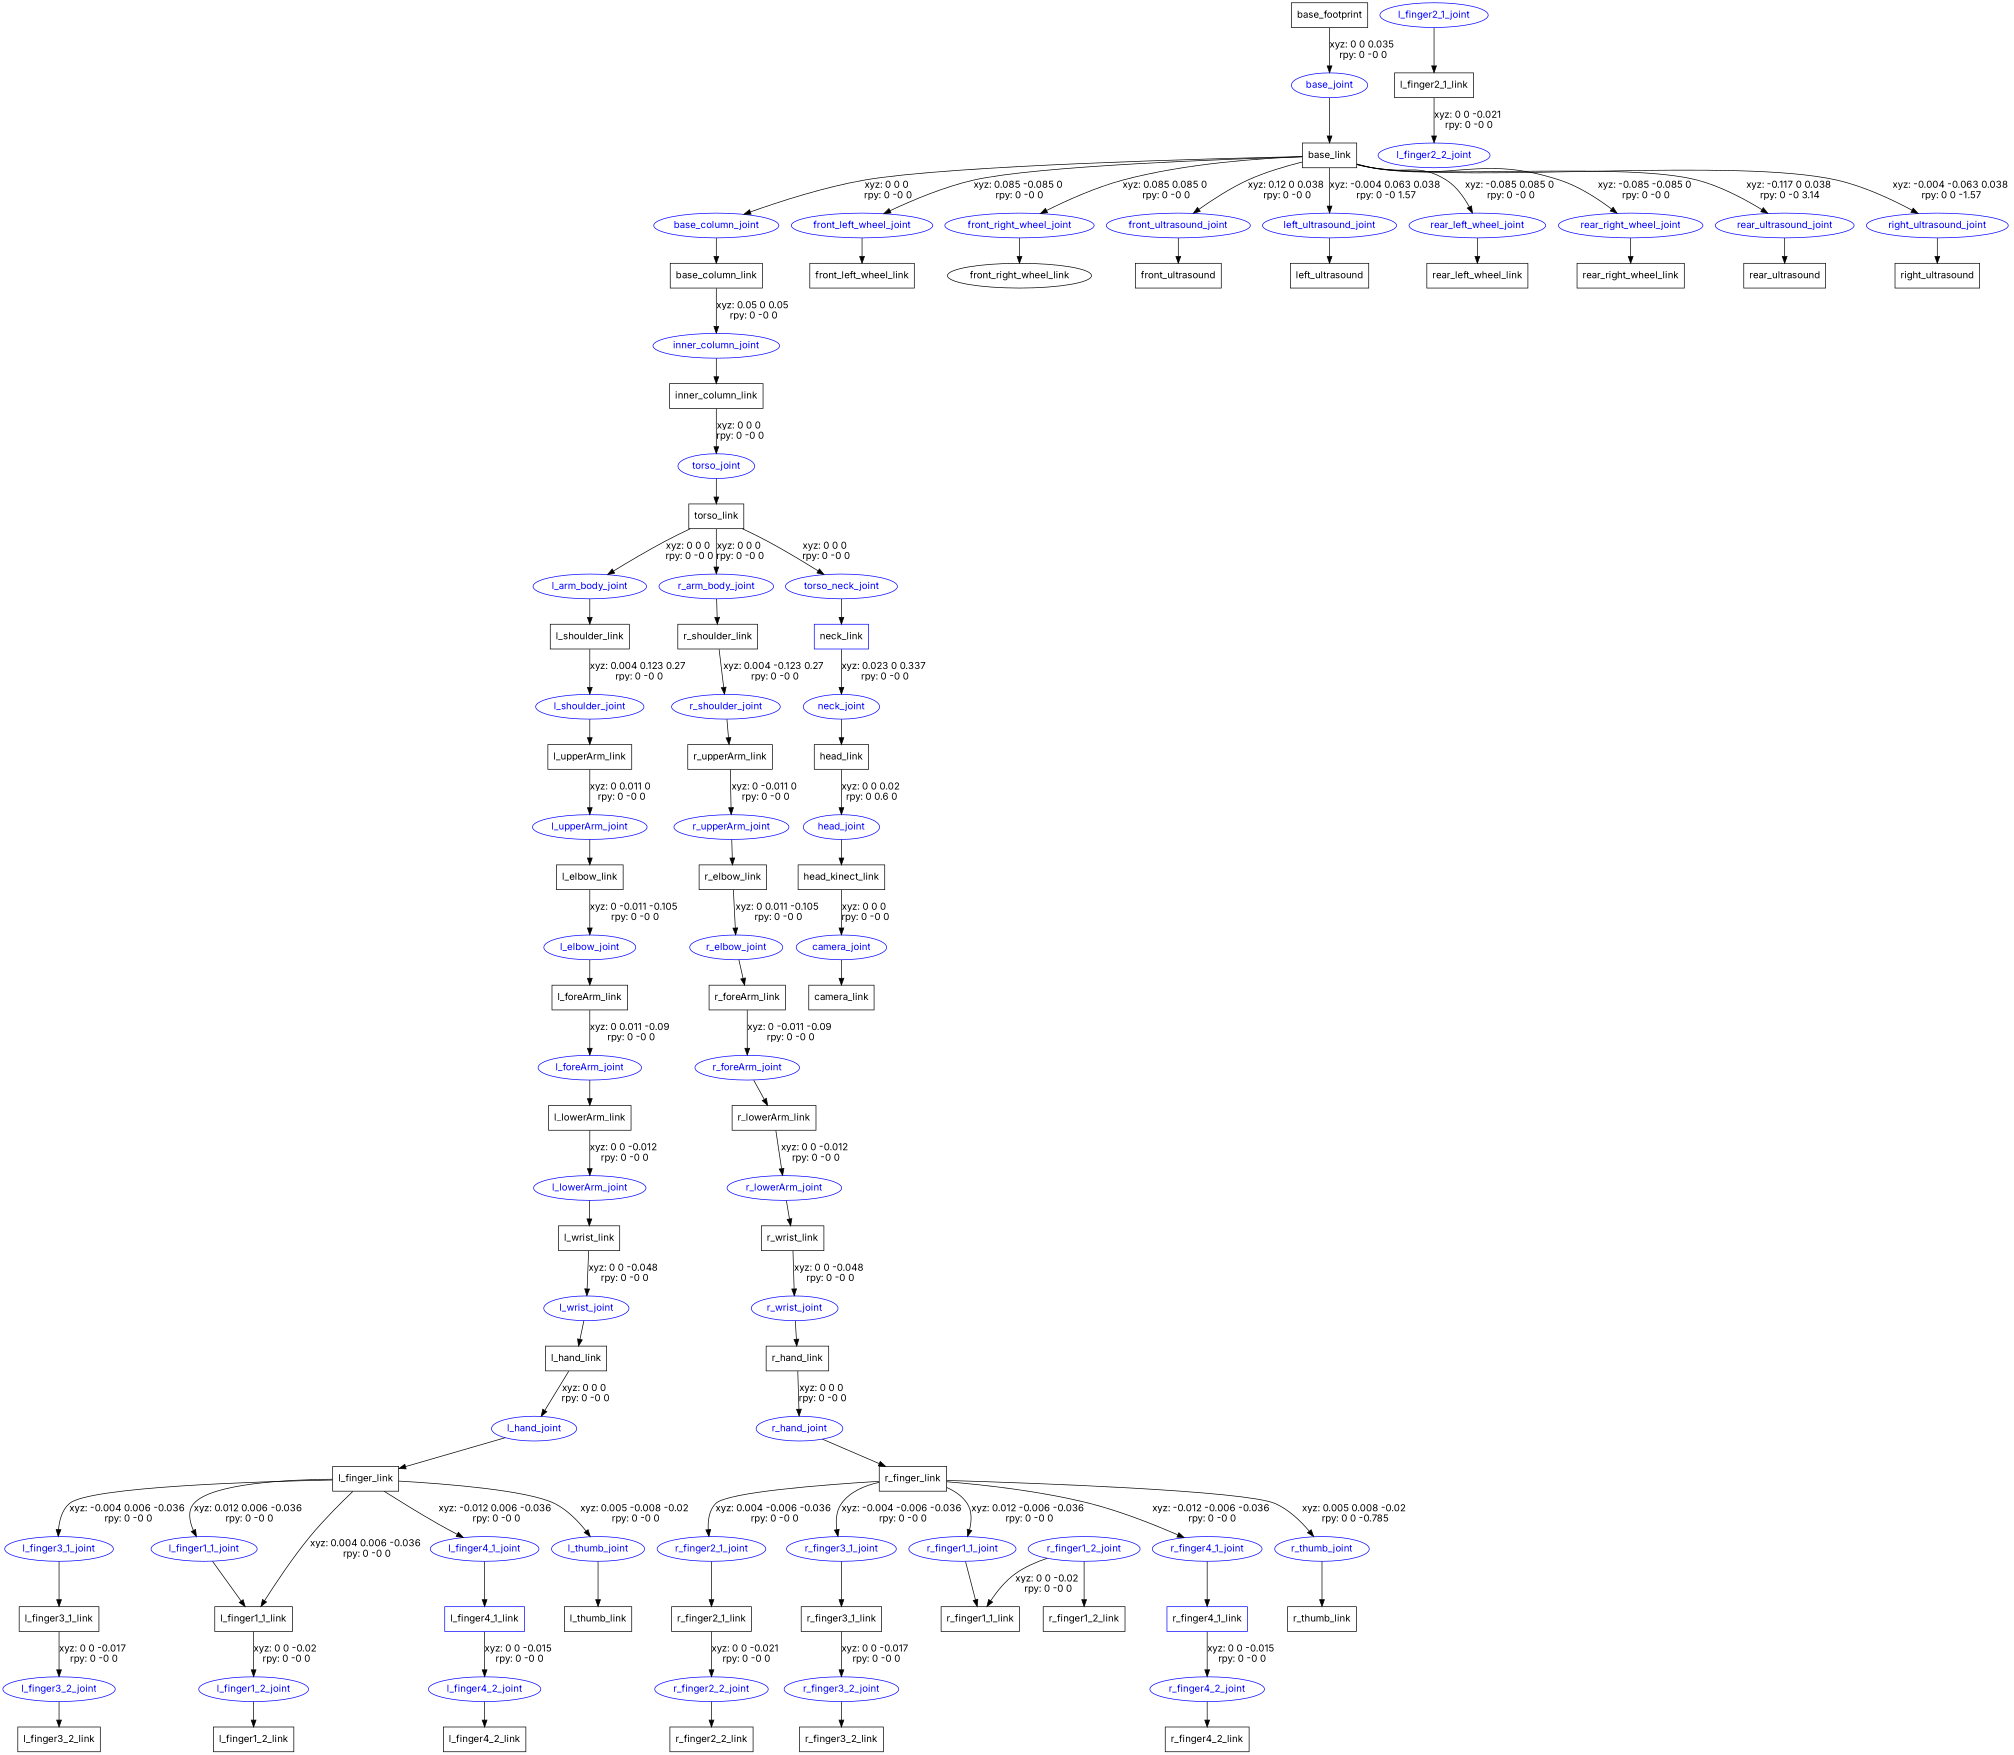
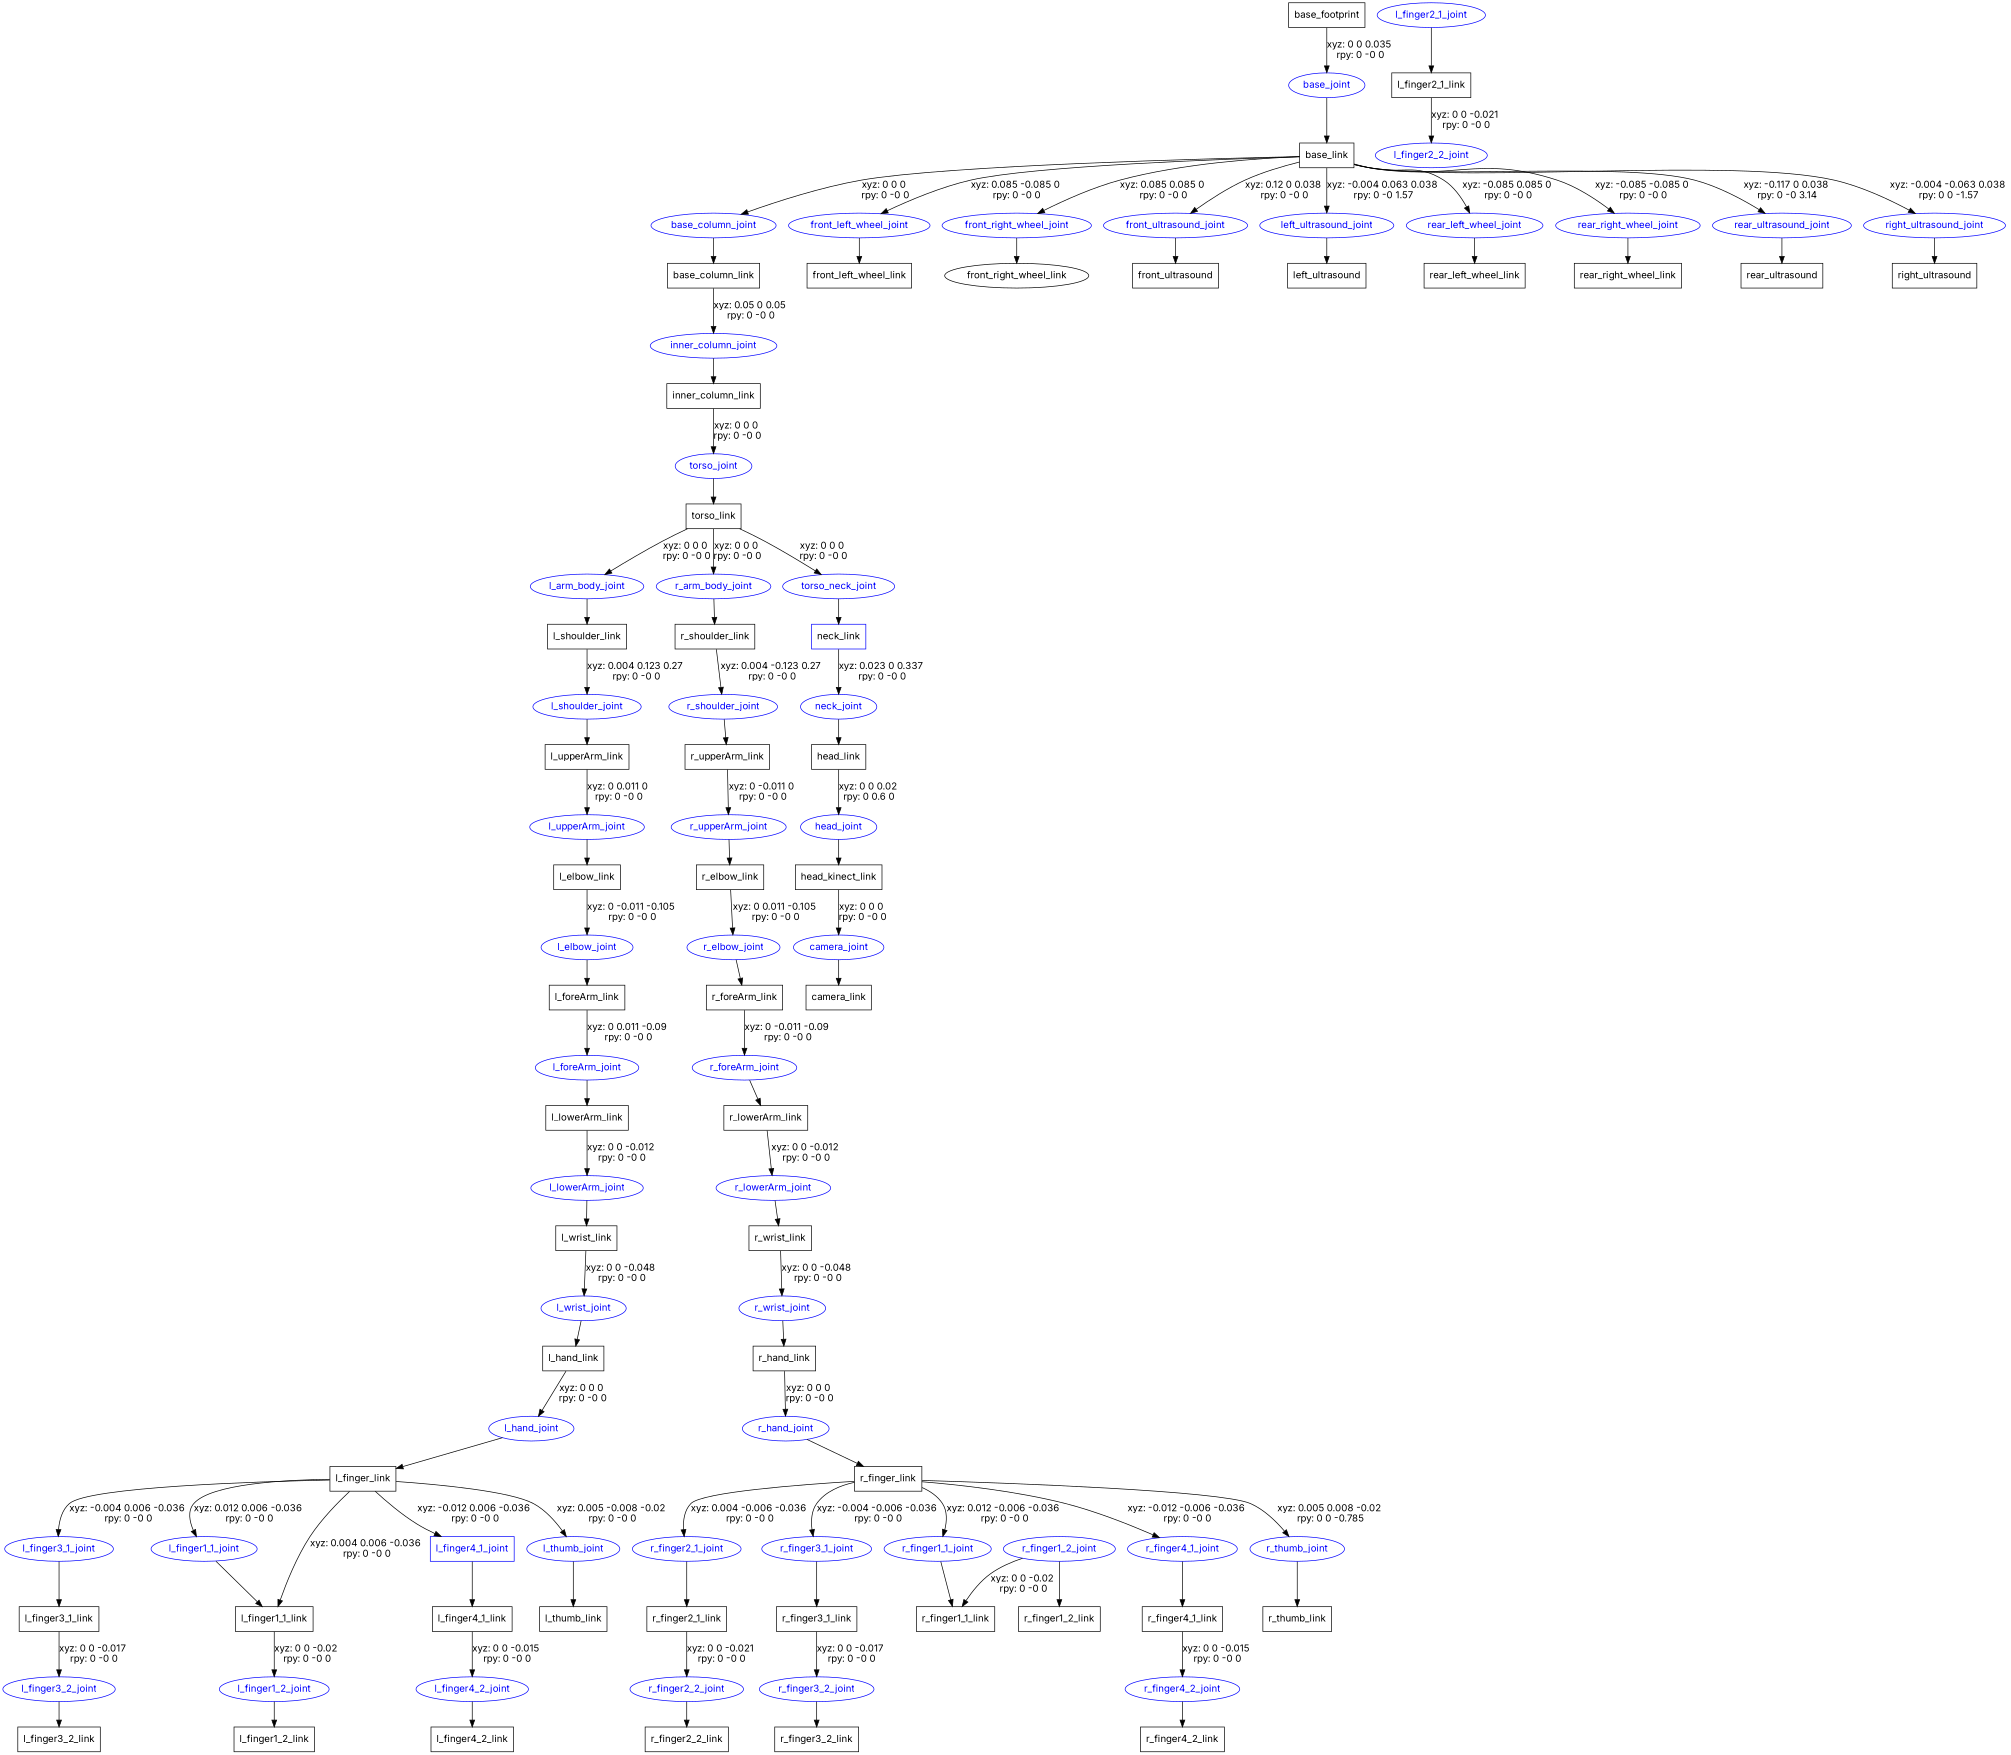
(485, 1549) -> (472, 1549)
(485, 1619) -> (472, 1619)
(1207, 1619) -> (1182, 1619)
